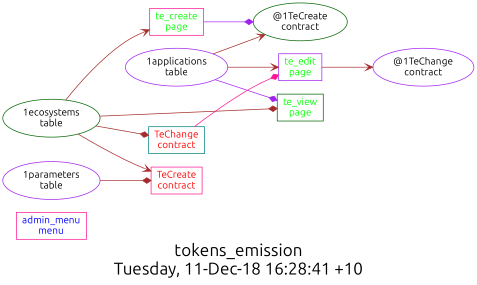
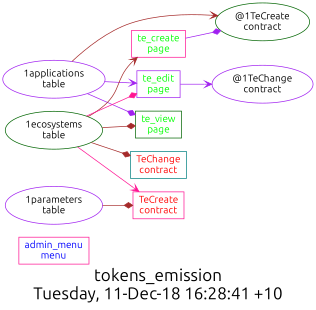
(250, 67) -> (115, 82)
(344, 67) -> (192, 84)
(231, 100) -> (118, 102)
(111, 152) -> (105, 167)
